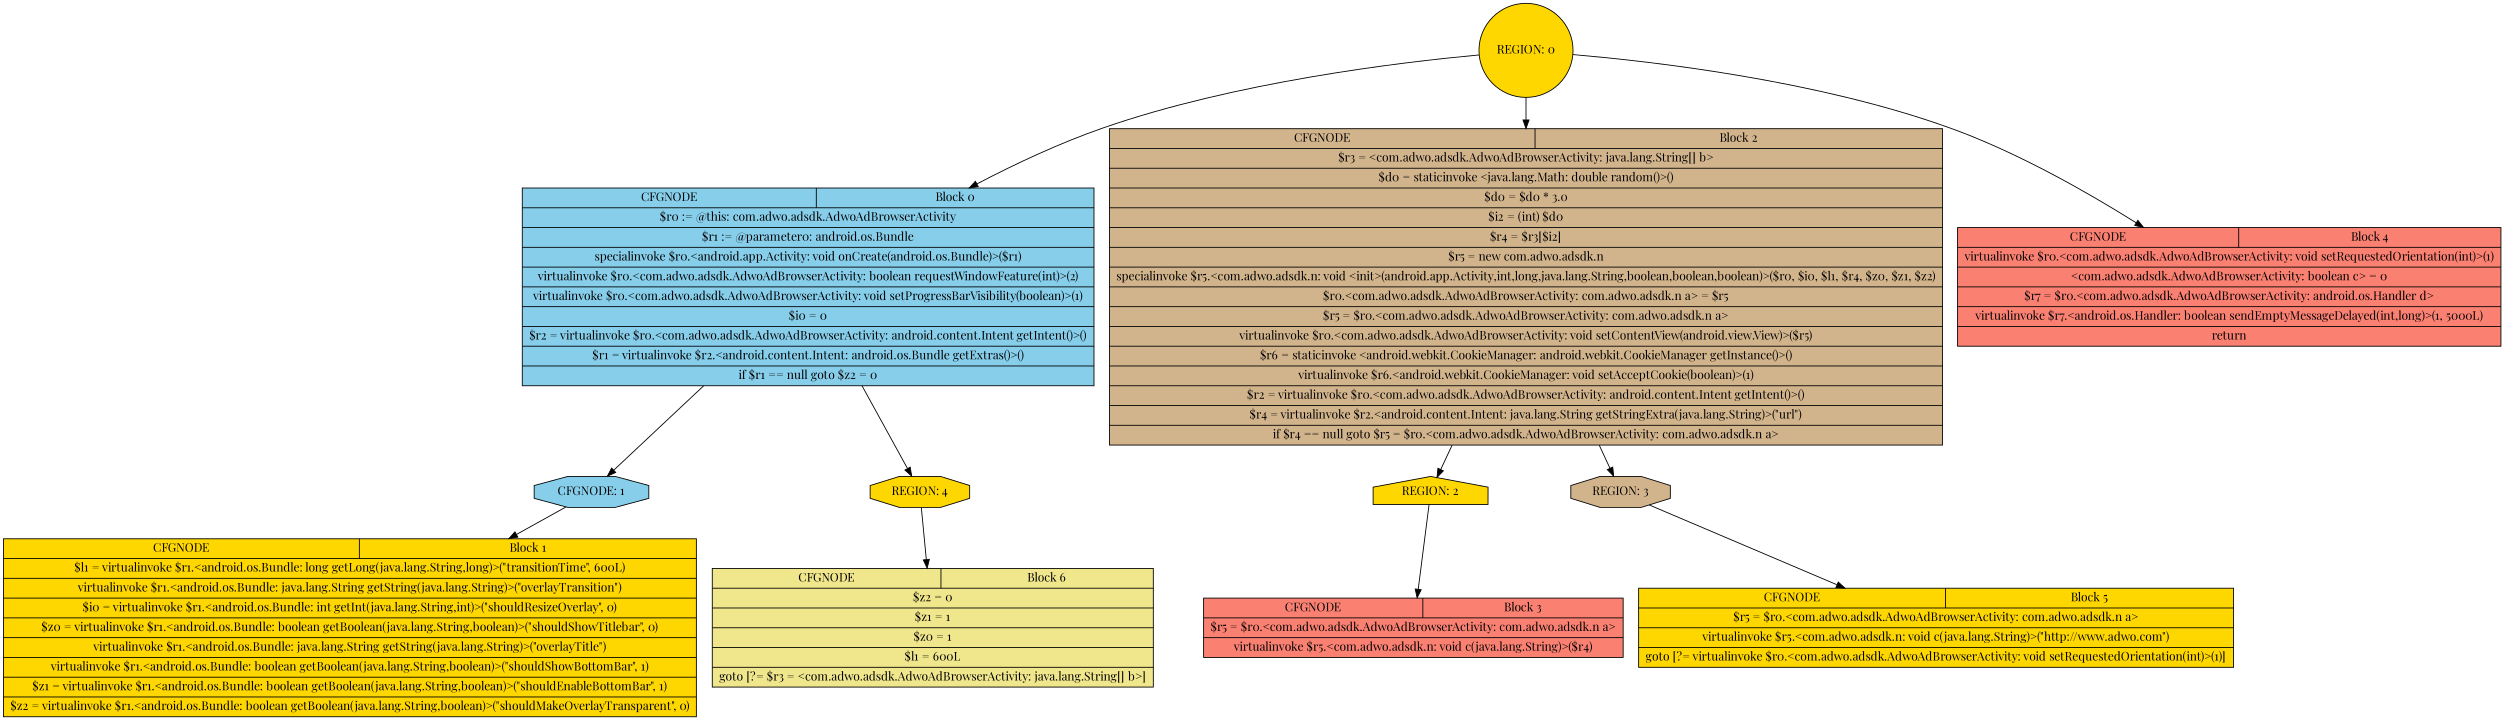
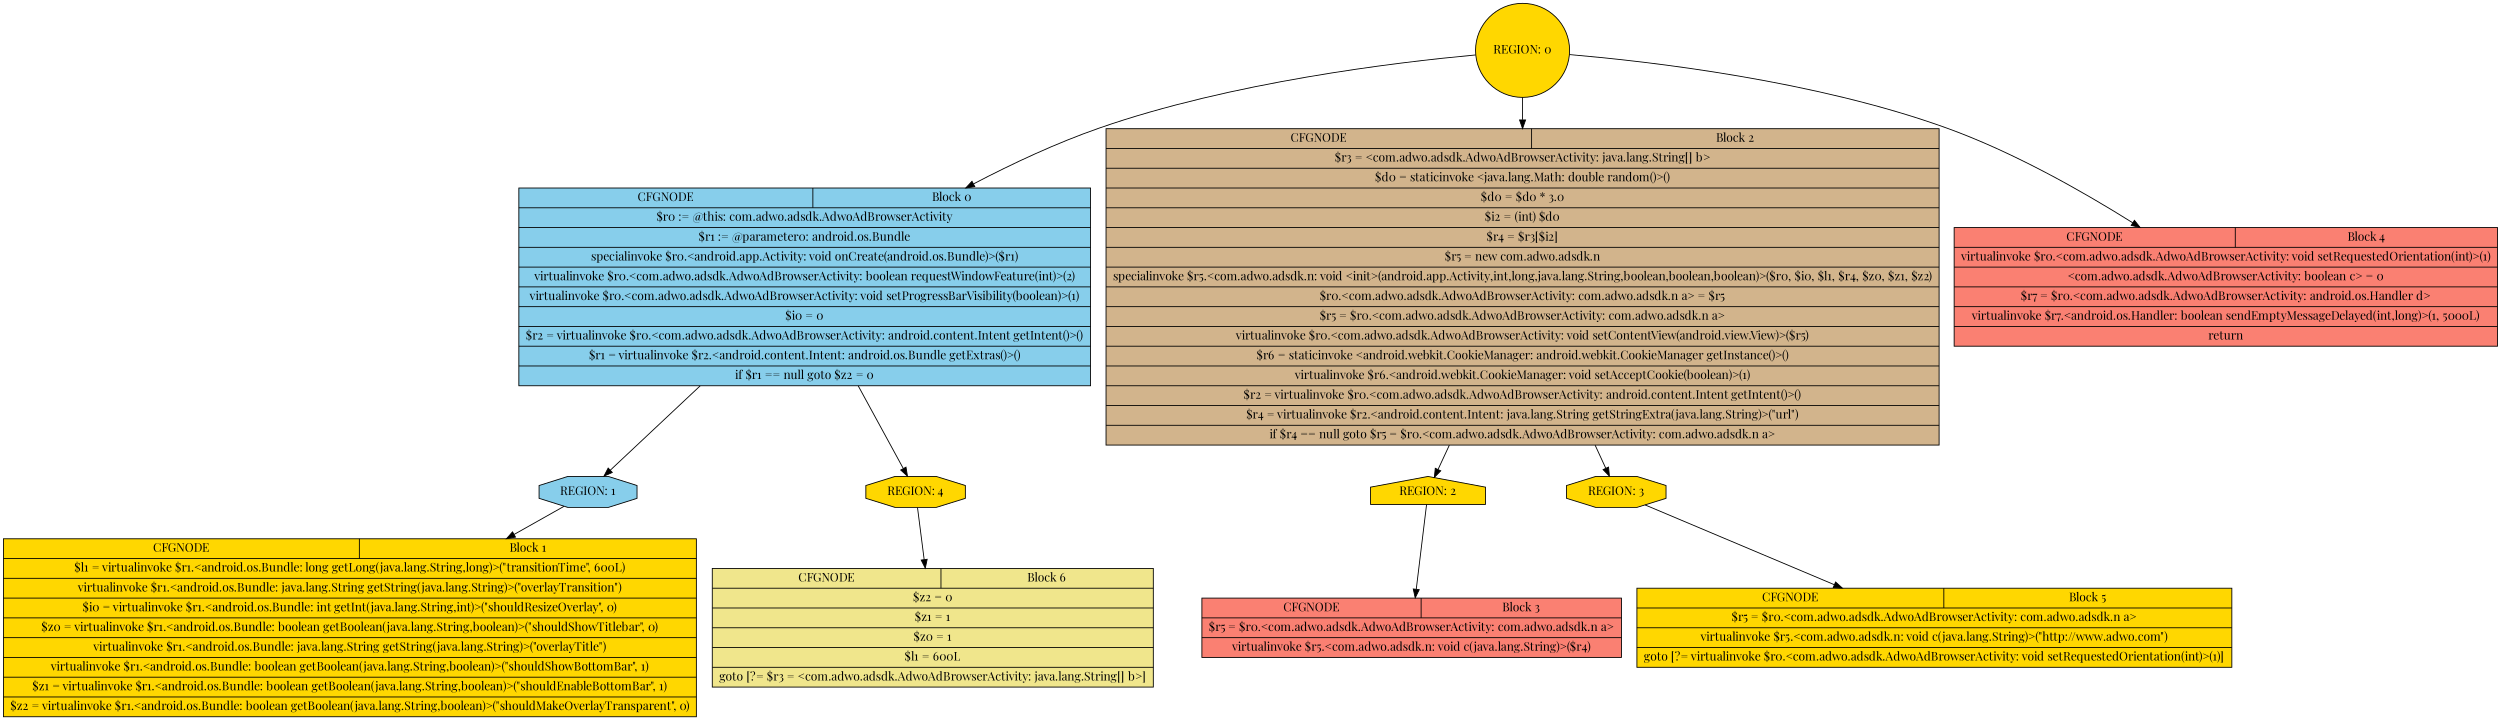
(591, 492) -> (588, 492)
(1621, 492) -> (1616, 492)
